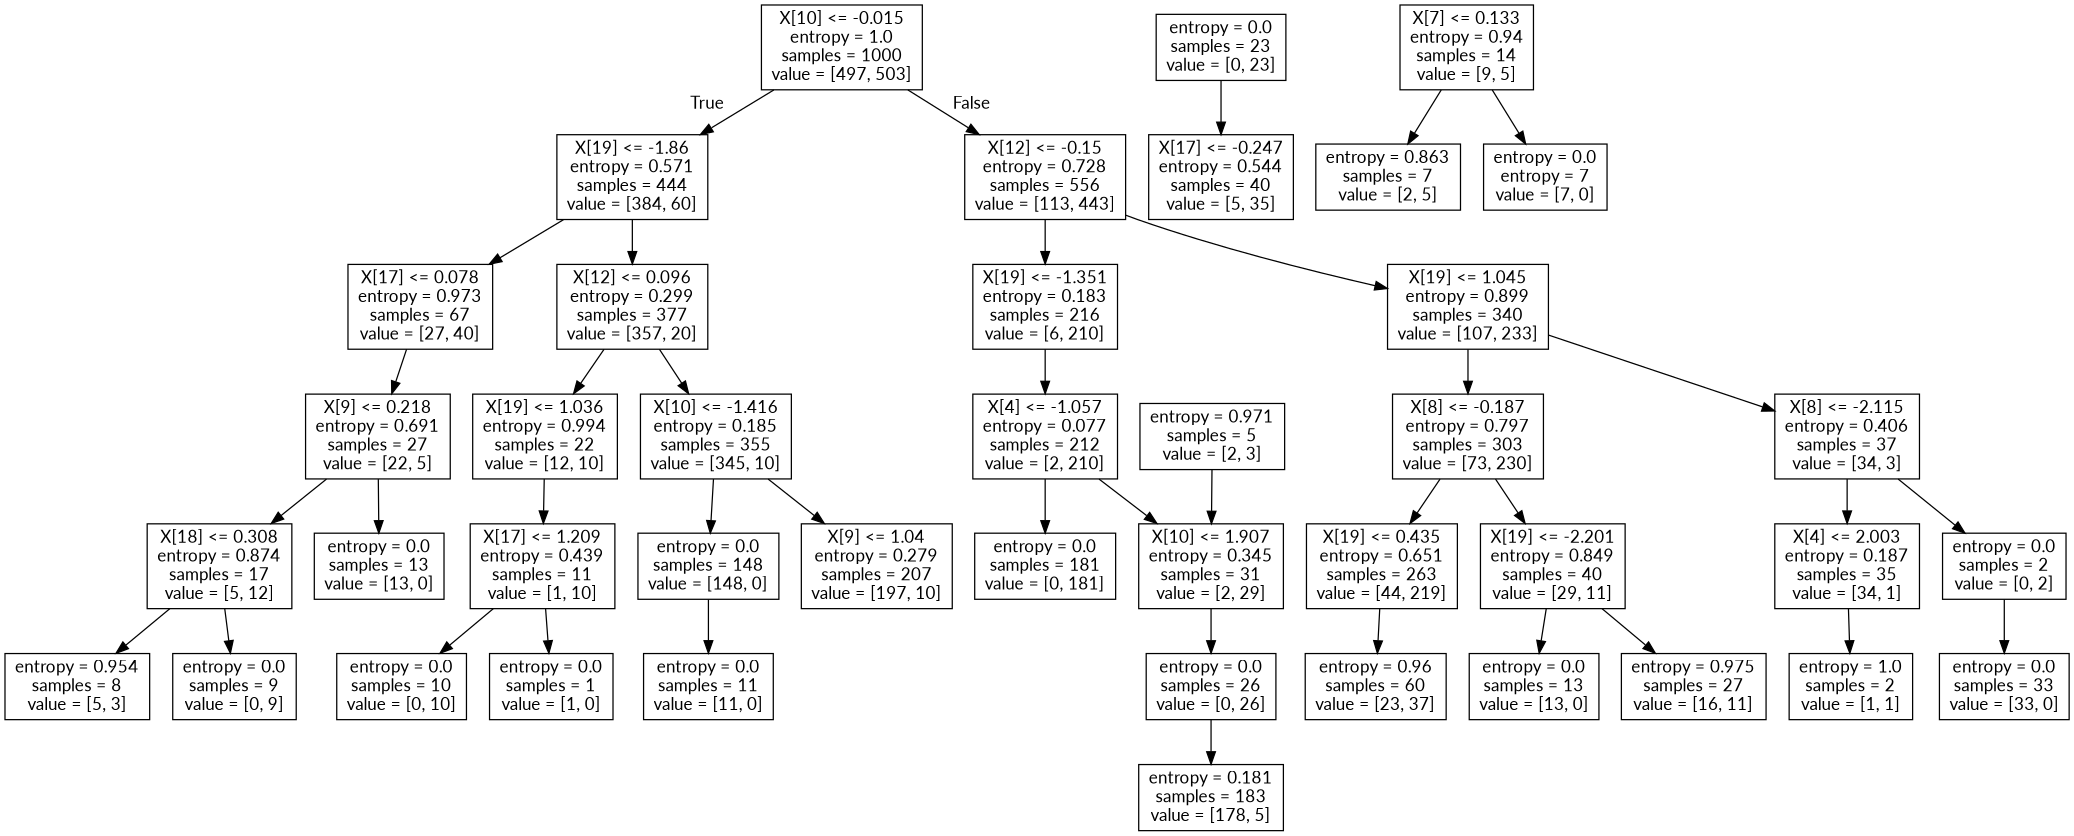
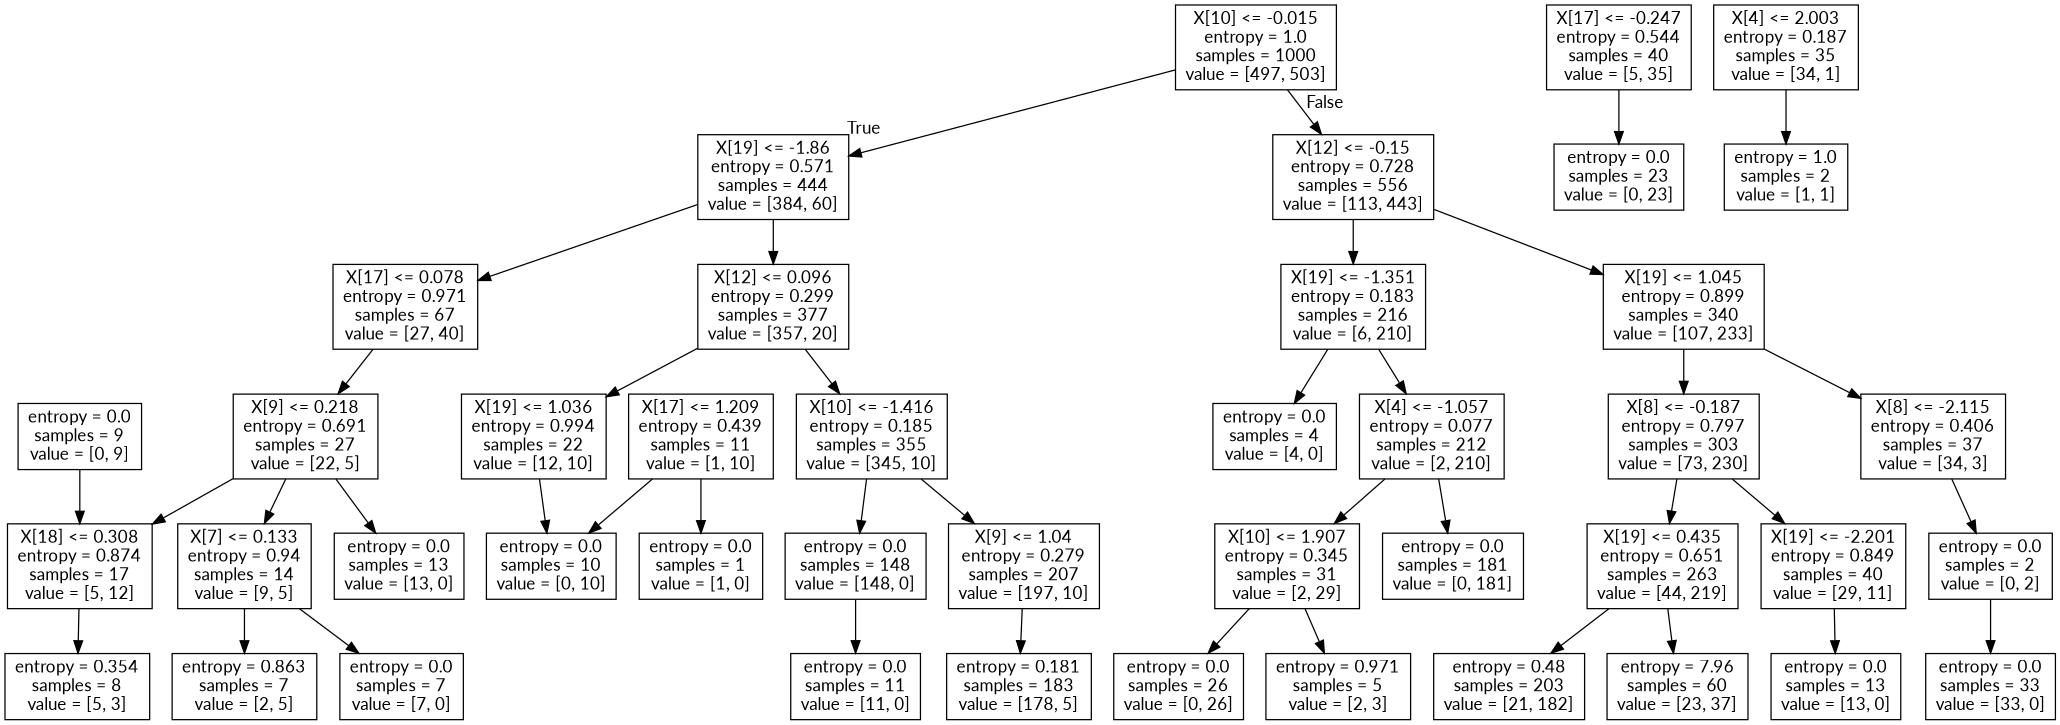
(1221, 101) -> (1619, 111)
(1545, 177) -> (402, 687)
(420, 307) -> (405, 307)
none -> (1275, 437)
(1212, 490) -> (1312, 625)
(544, 495) -> (542, 500)
(1847, 495) -> none
none -> (278, 496)
(227, 625) -> (80, 490)
(77, 687) -> (77, 687)
(1376, 687) -> (1678, 687)
none -> (1509, 687)
(1694, 687) -> none
(1211, 736) -> (1022, 625)
